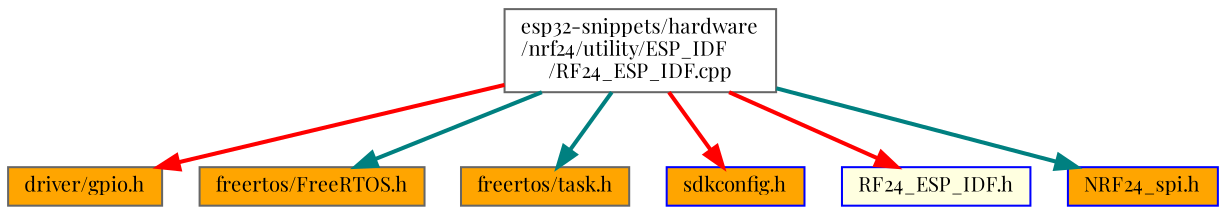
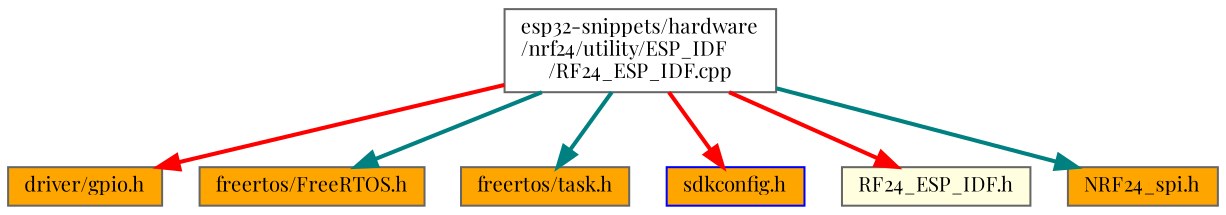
(936, 186) -> (936, 186)
(1143, 186) -> (1143, 186)
